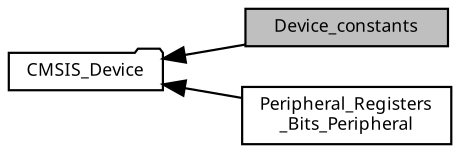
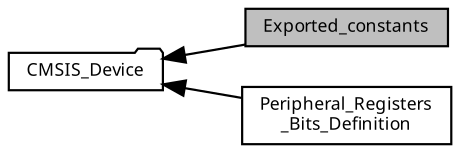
(347, 28) -> (347, 28)
(347, 116) -> (347, 116)
